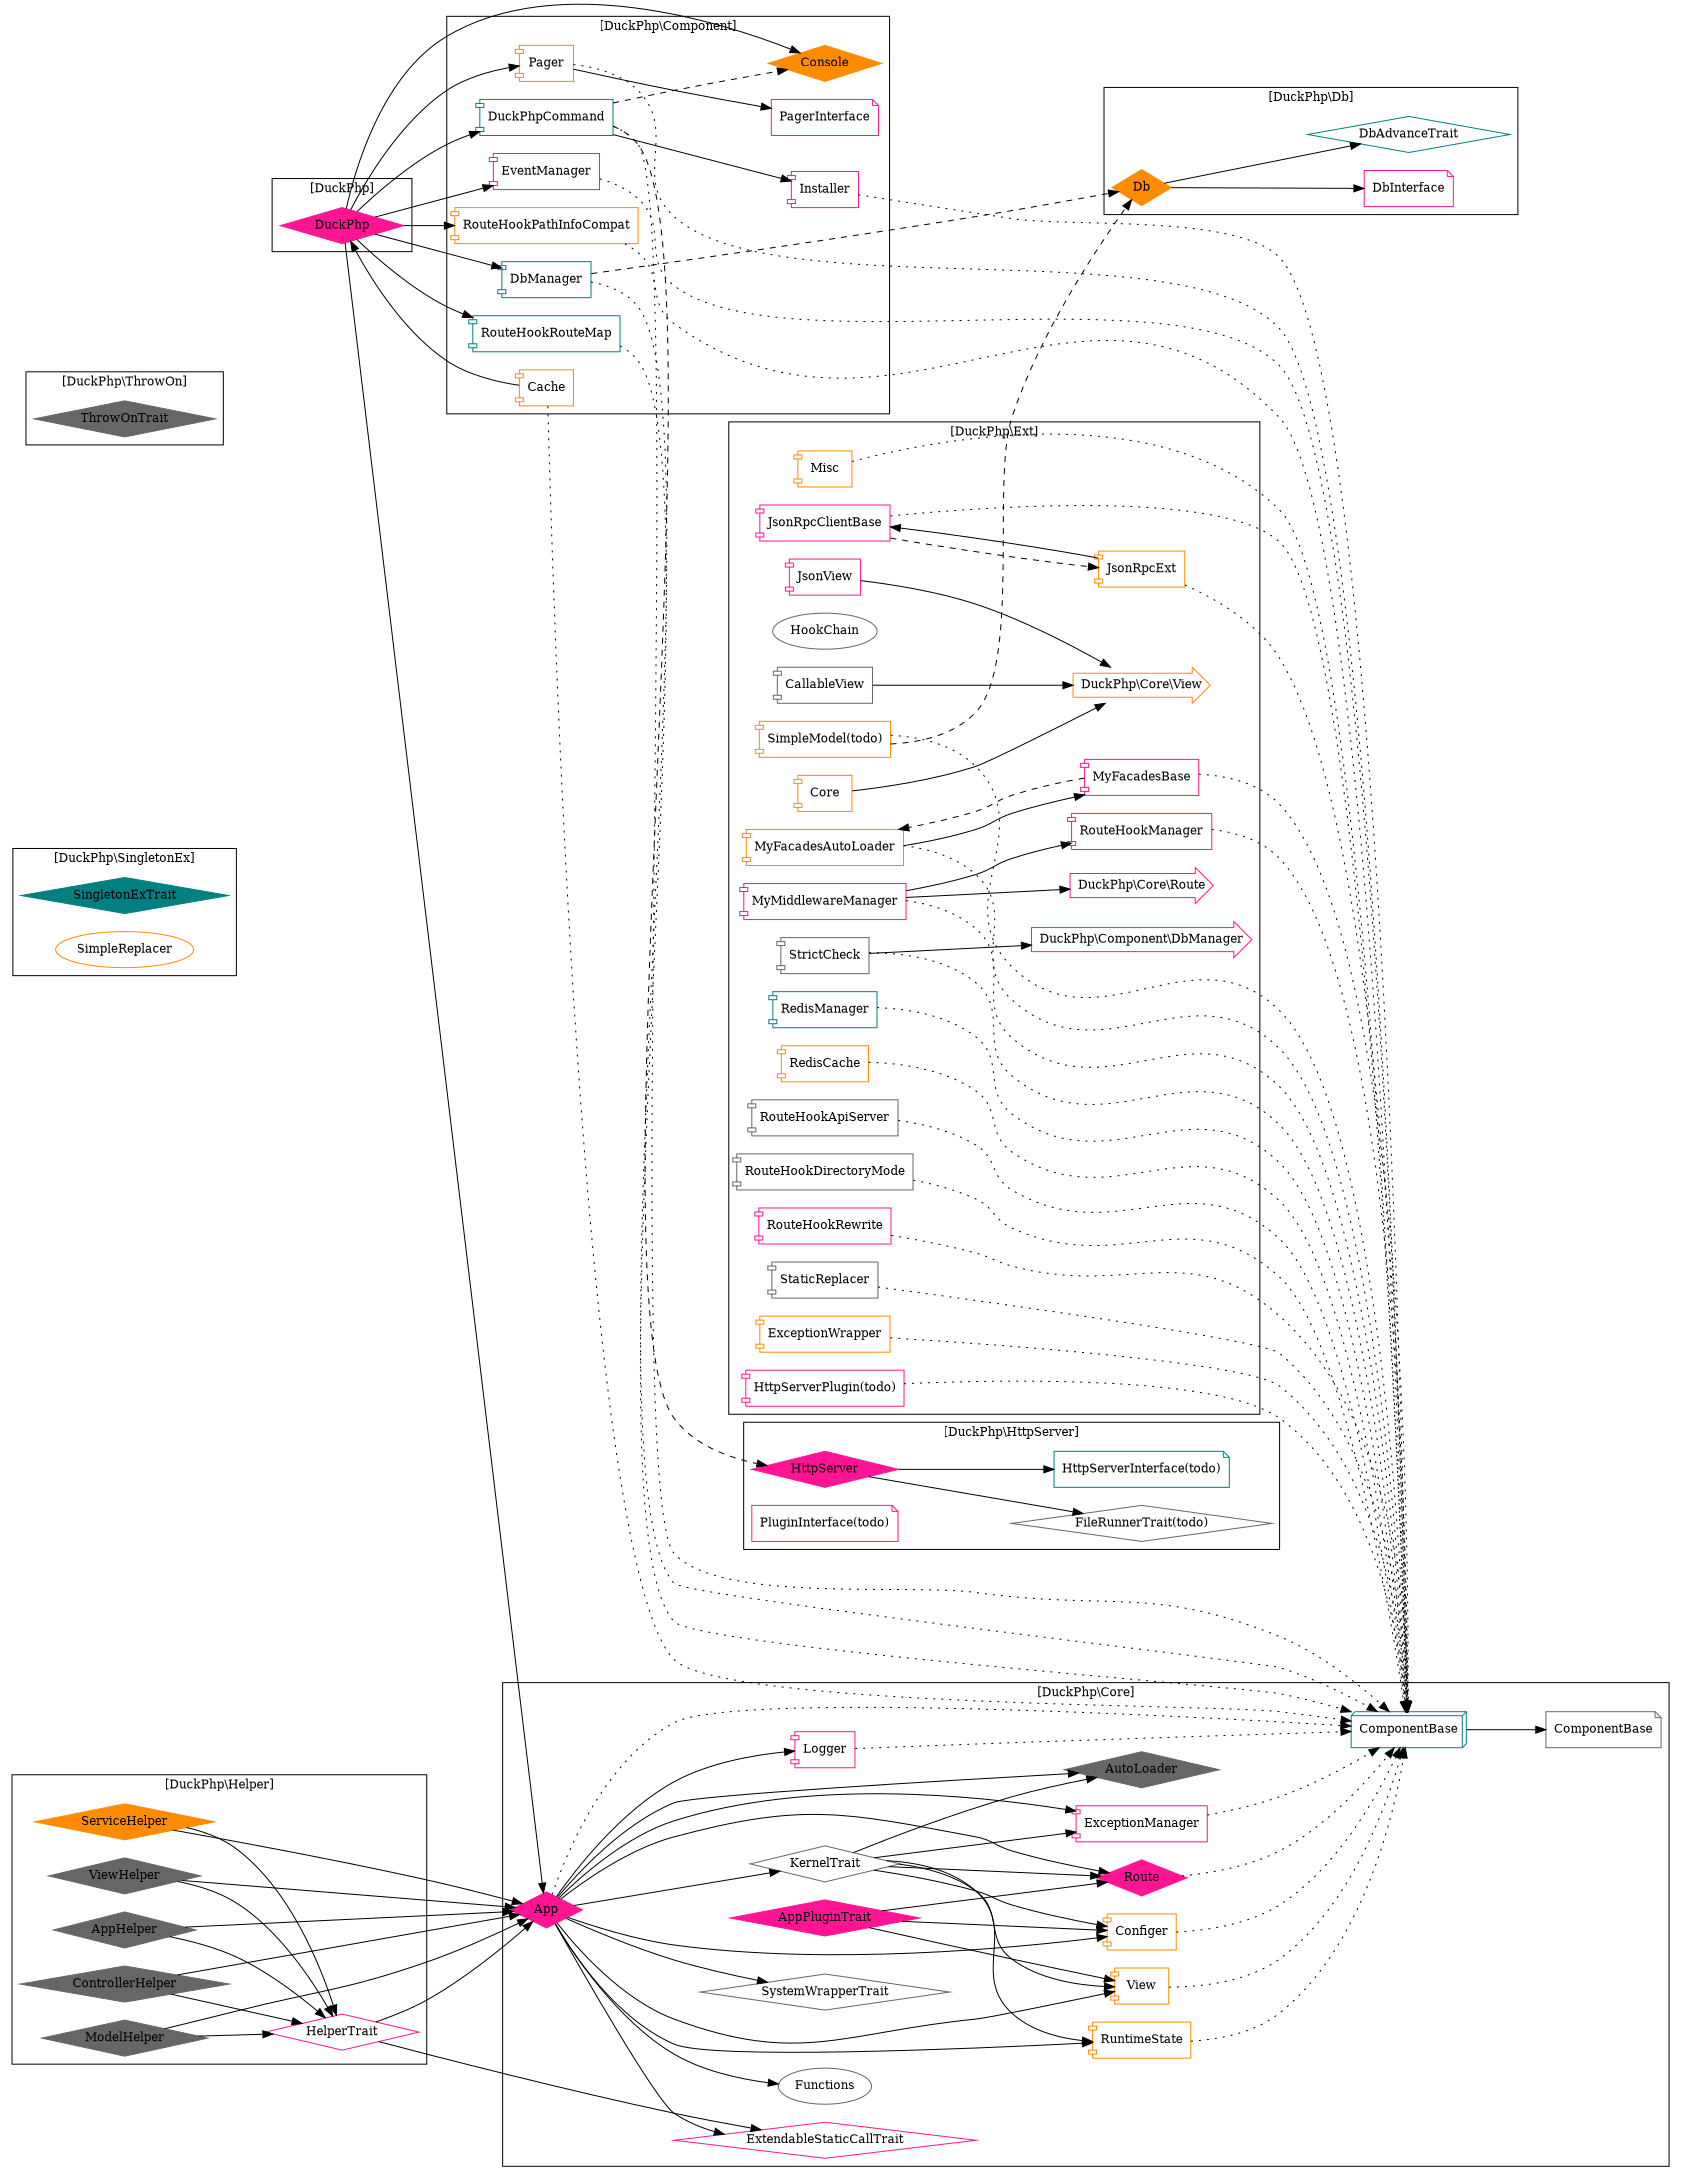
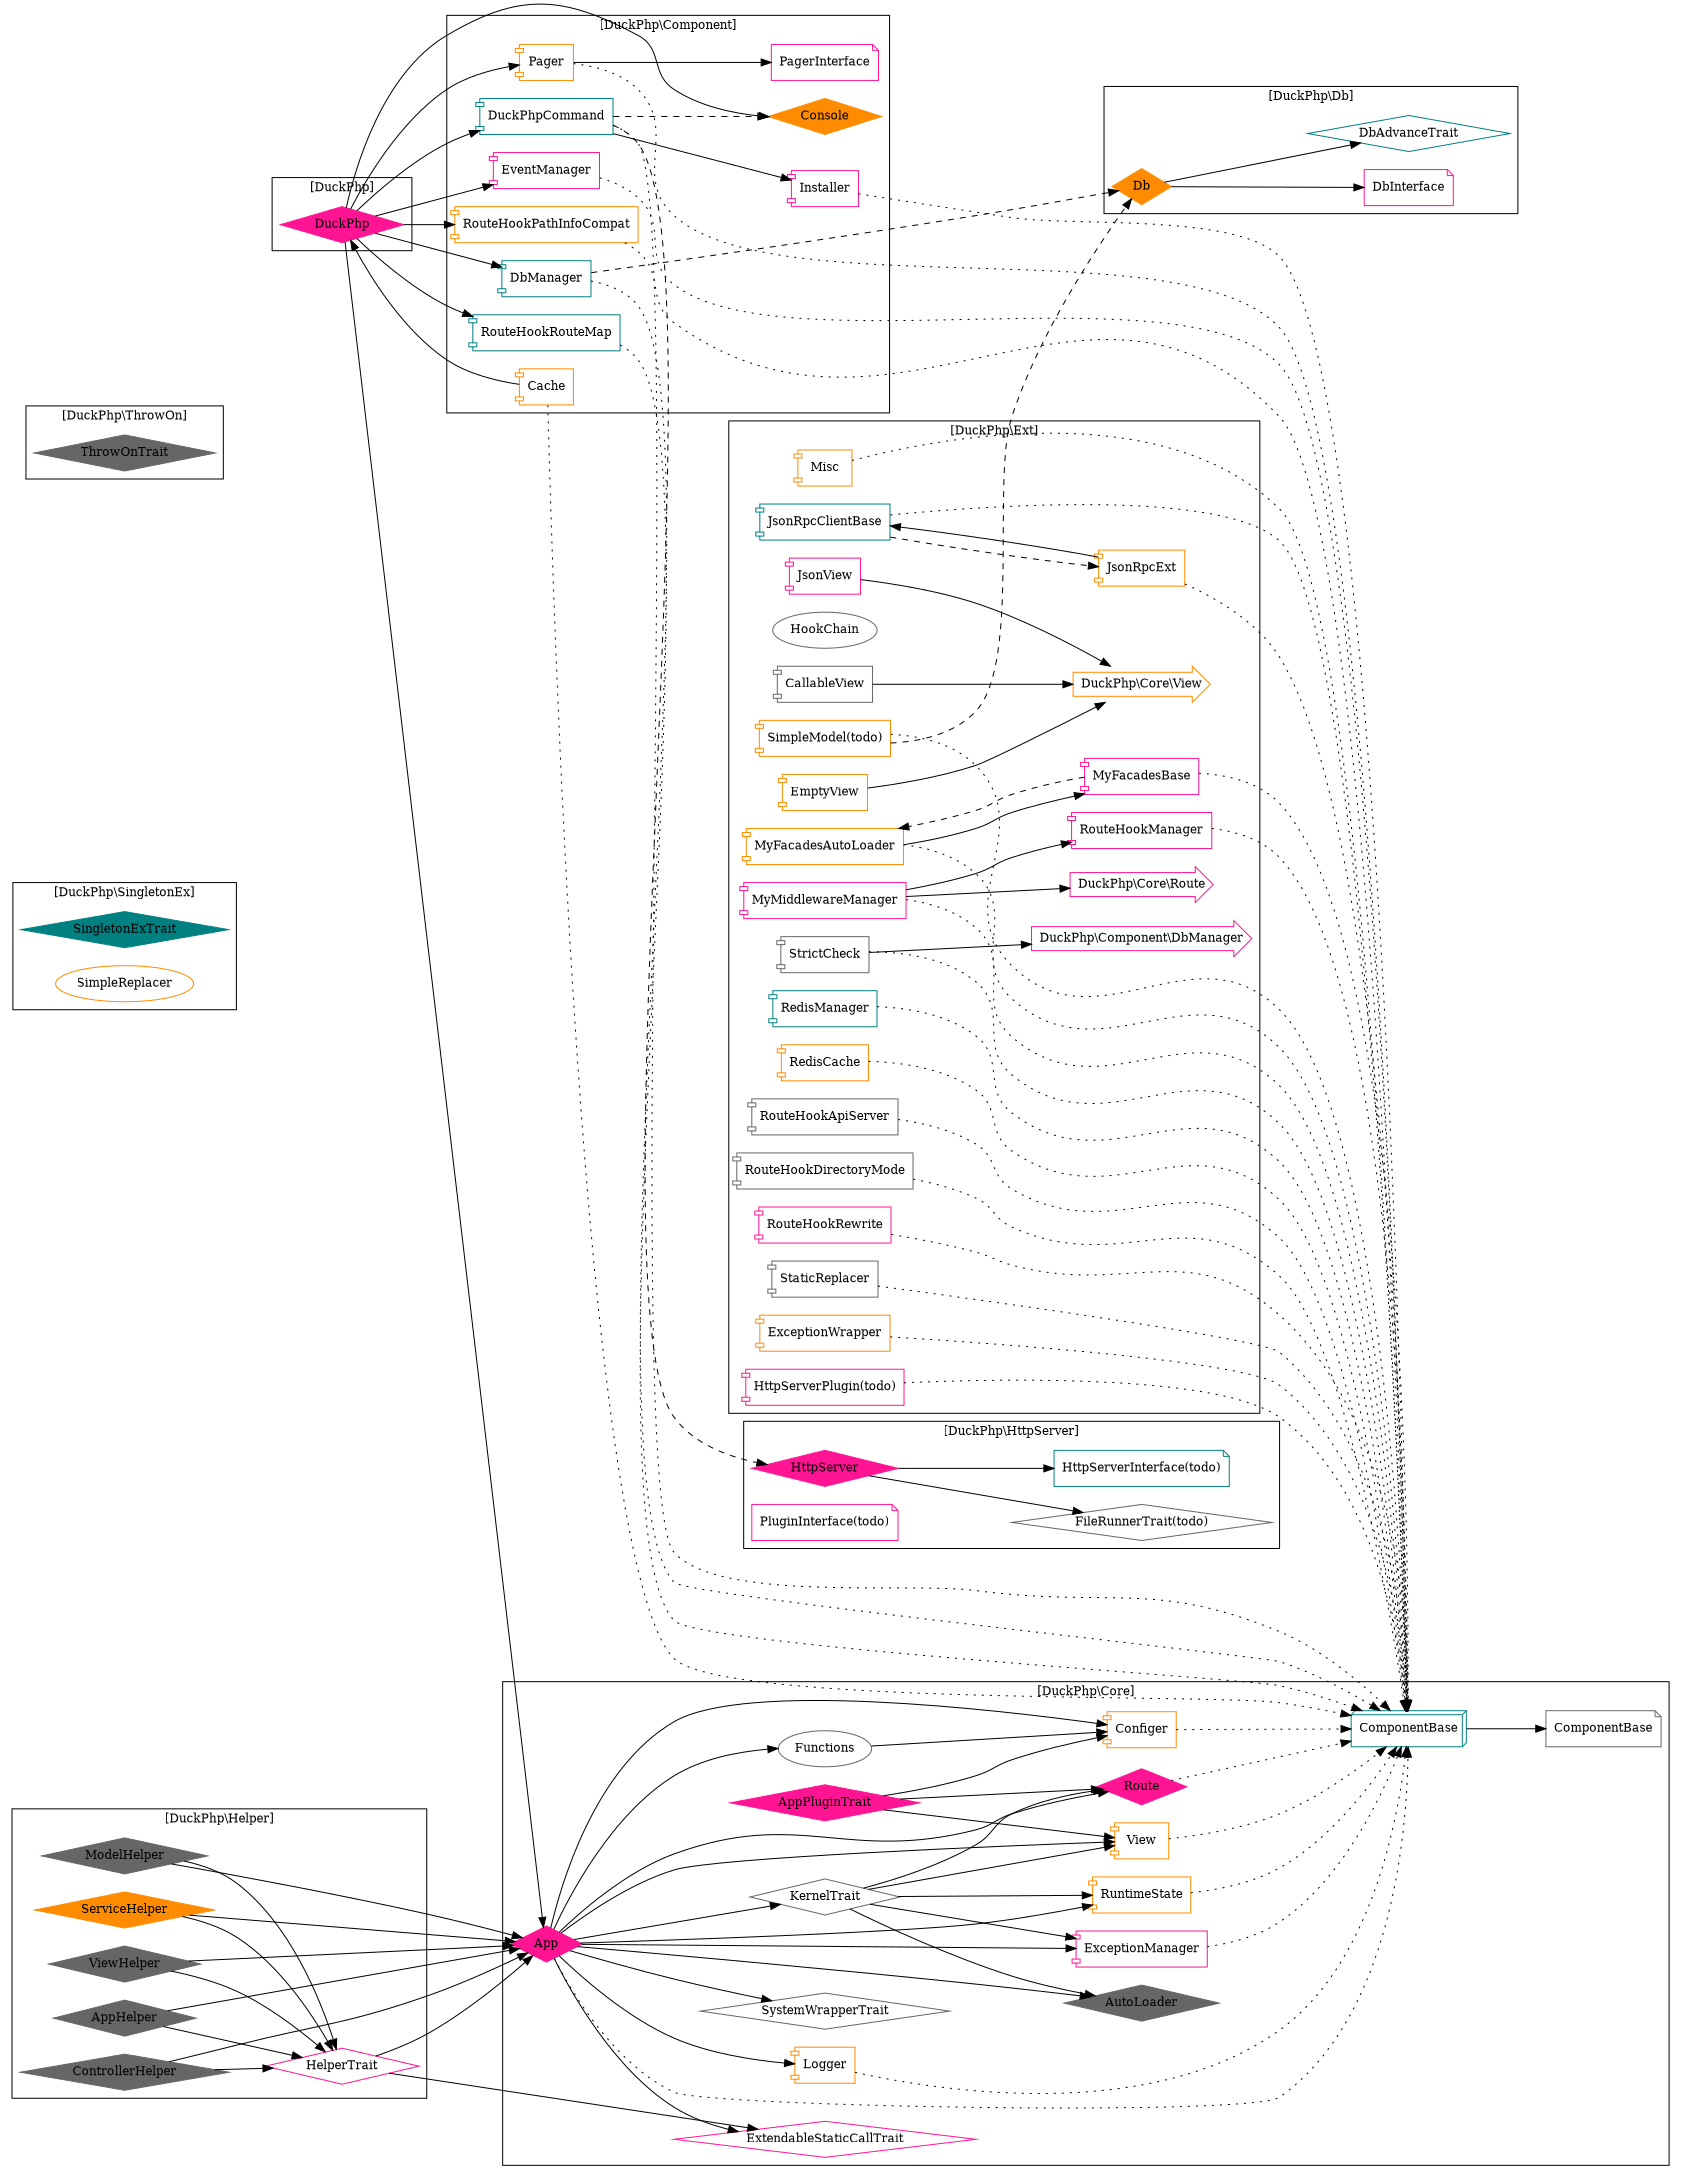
(825, 523) -> (825, 522)
(825, 793) -> (825, 792)
(825, 1750) -> (825, 2065)
(1007, 1904) -> (984, 1739)
